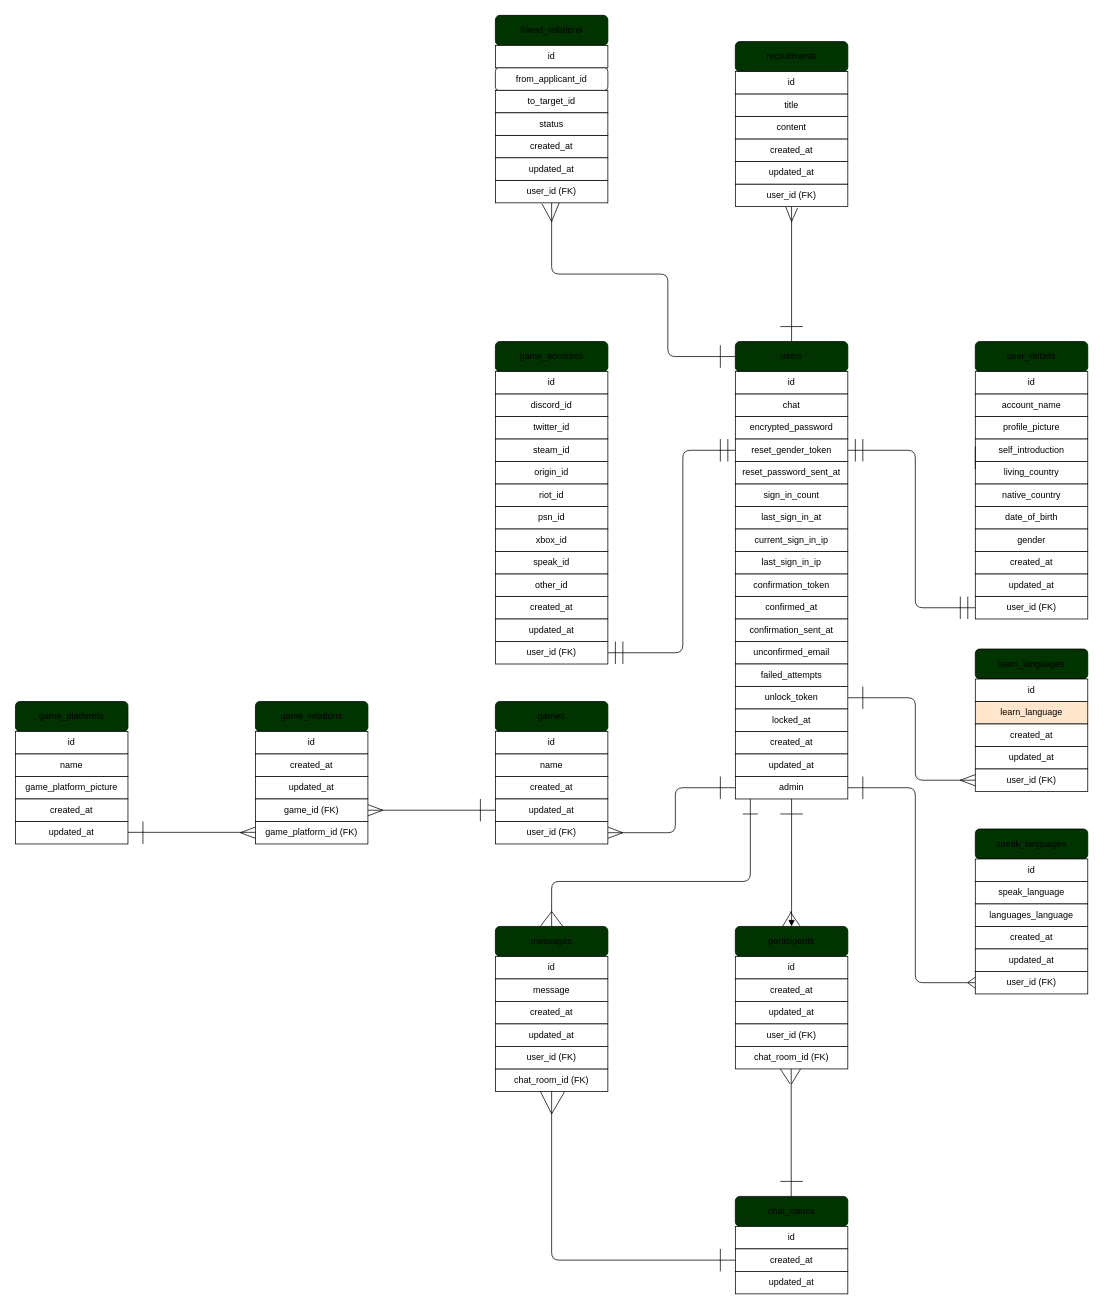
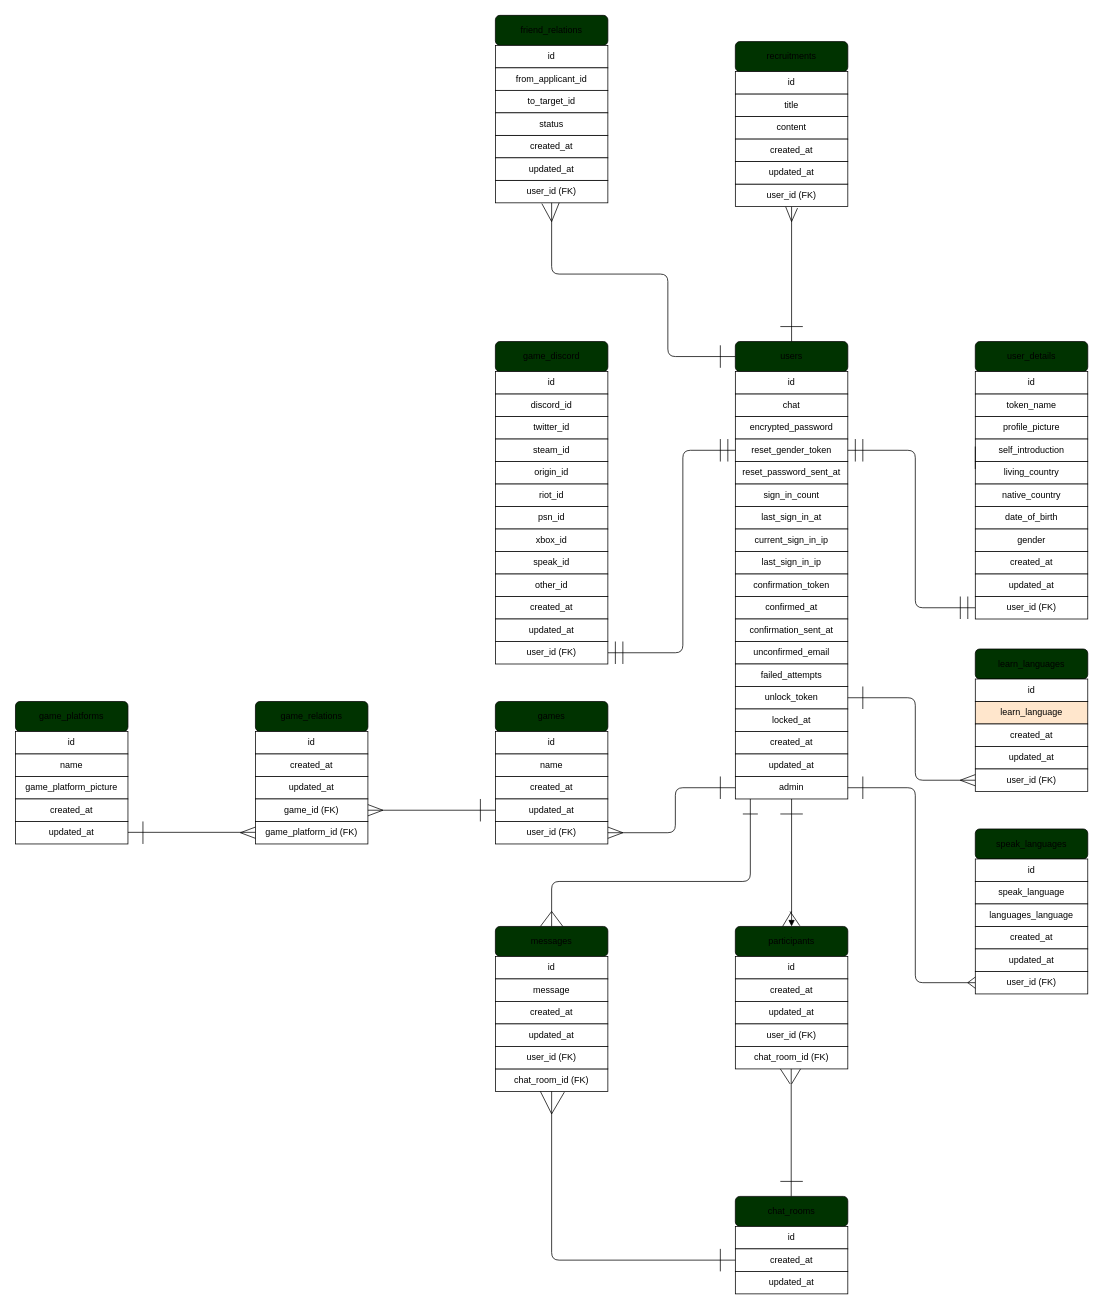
(552, 79) -> (552, 79)
(552, 357) -> (552, 357)
(1032, 405) -> (1032, 405)
